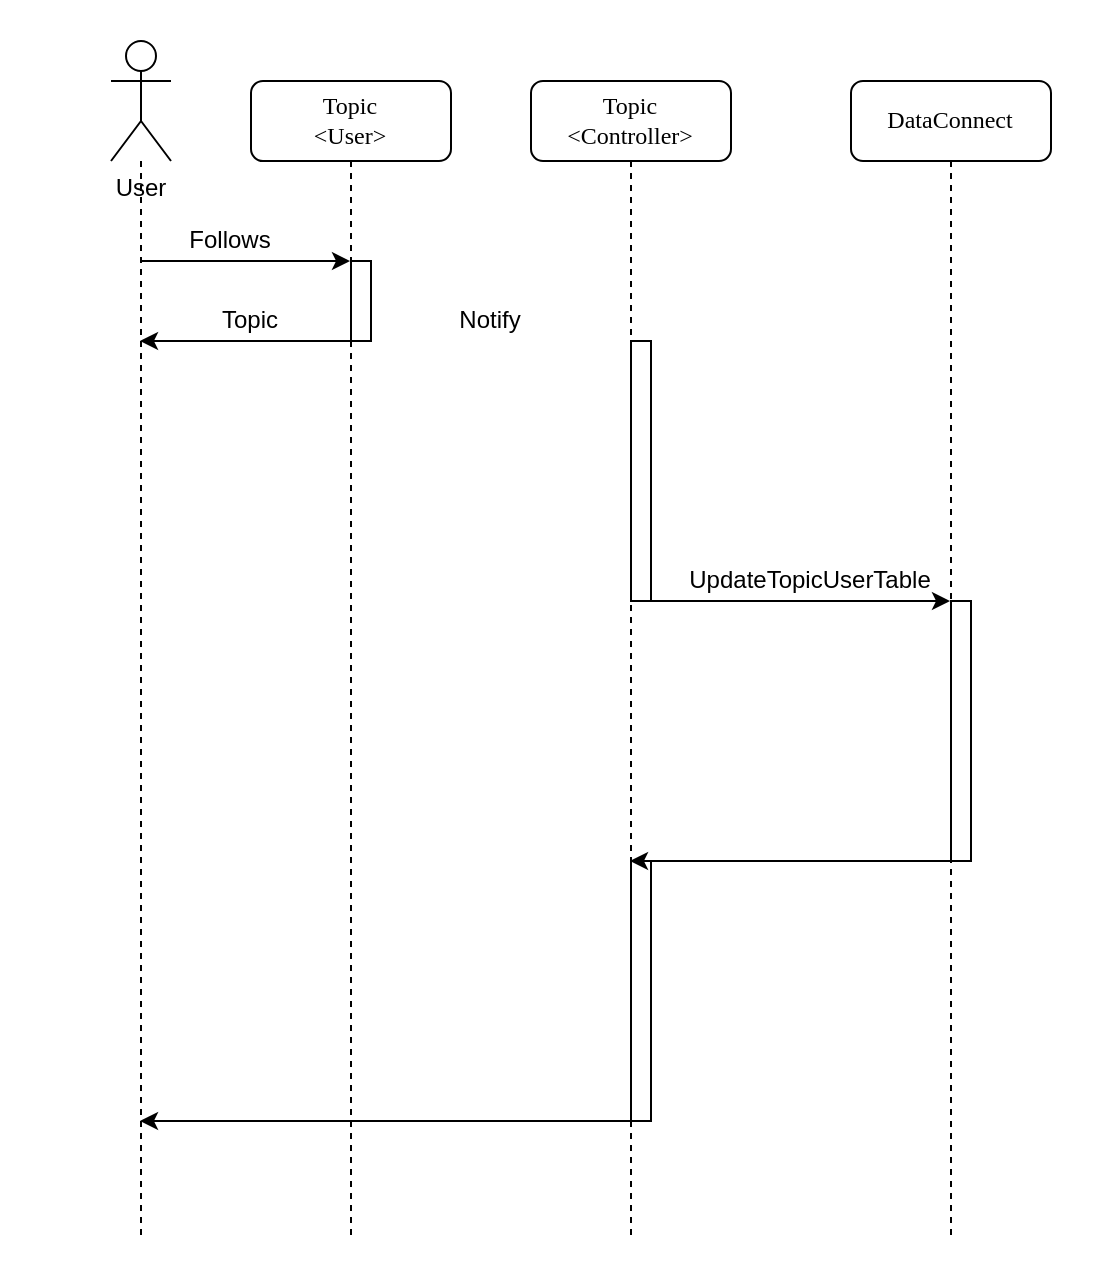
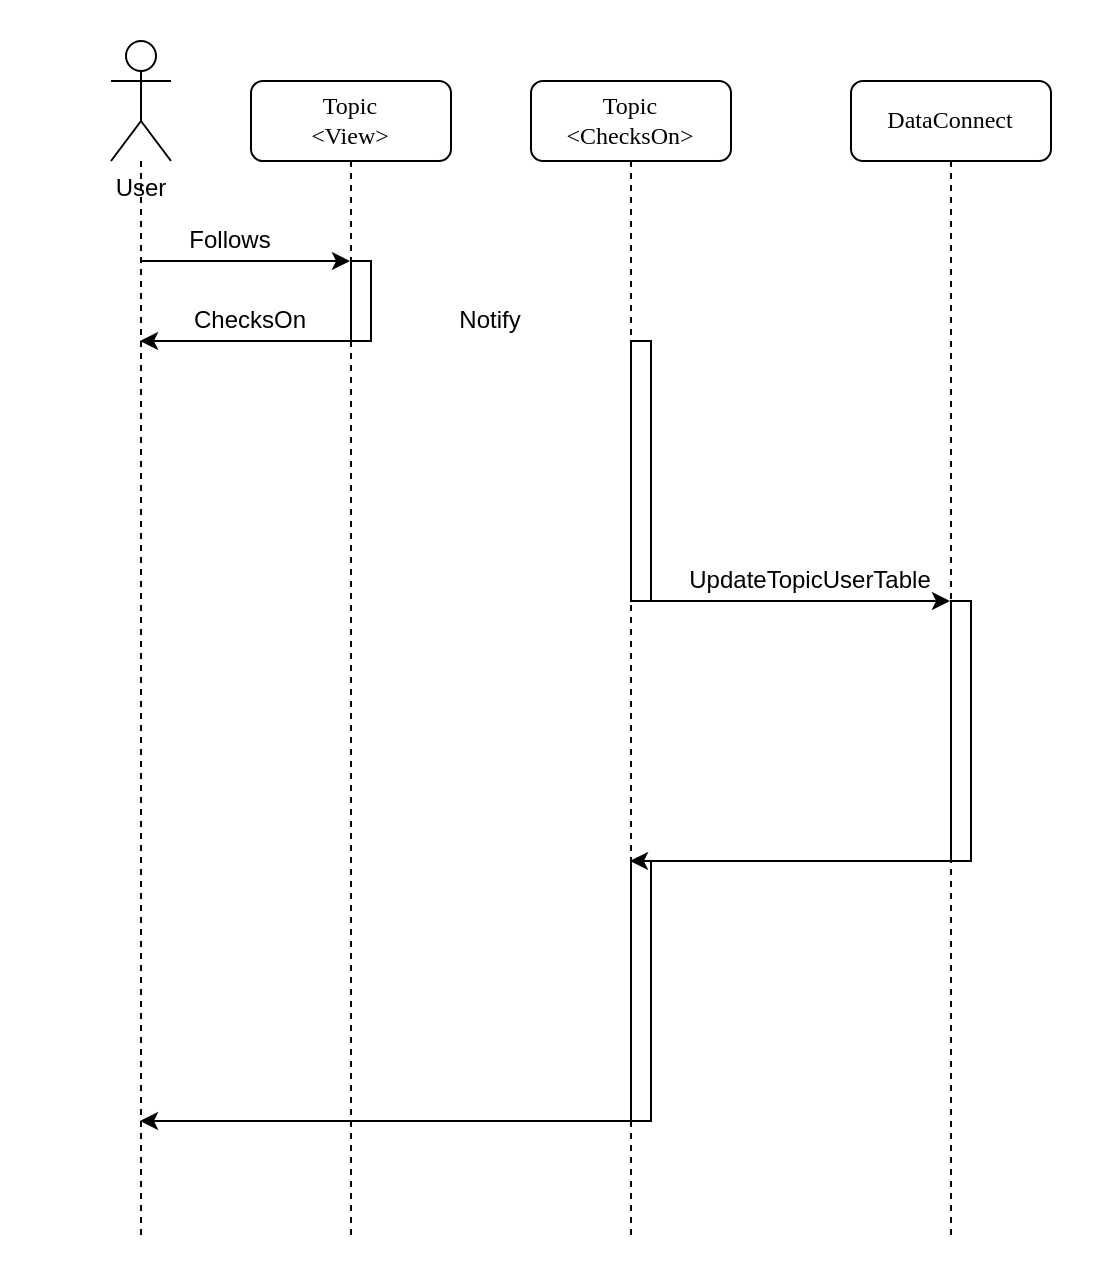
(351, 121) -> (351, 121)
(631, 121) -> (631, 121)
(251, 321) -> (251, 321)
